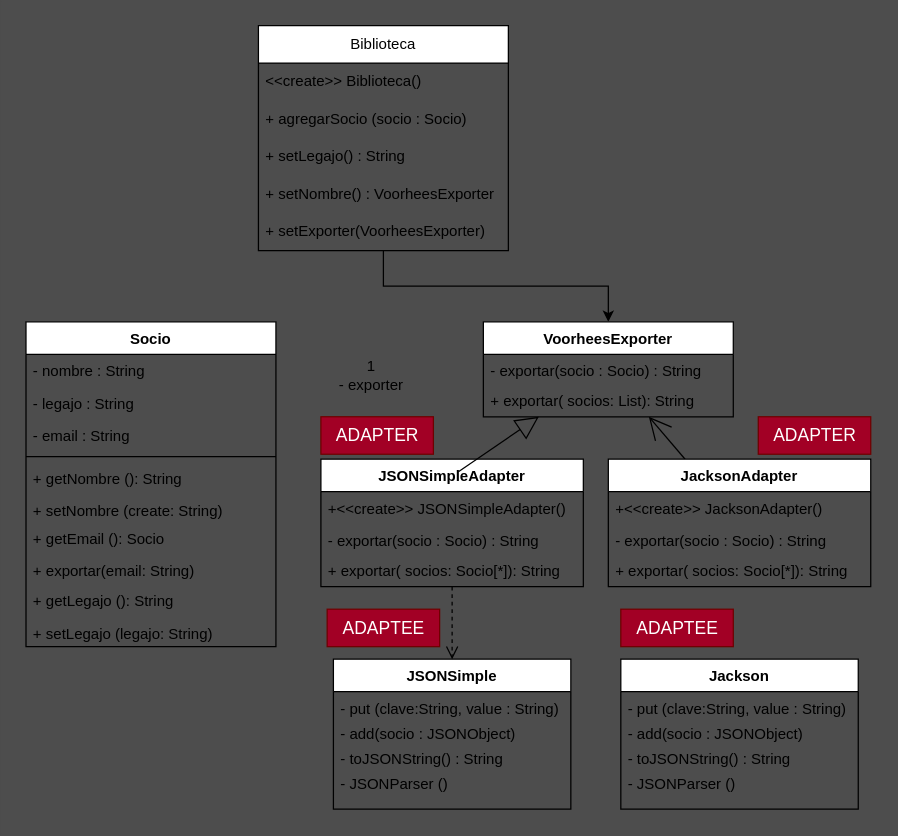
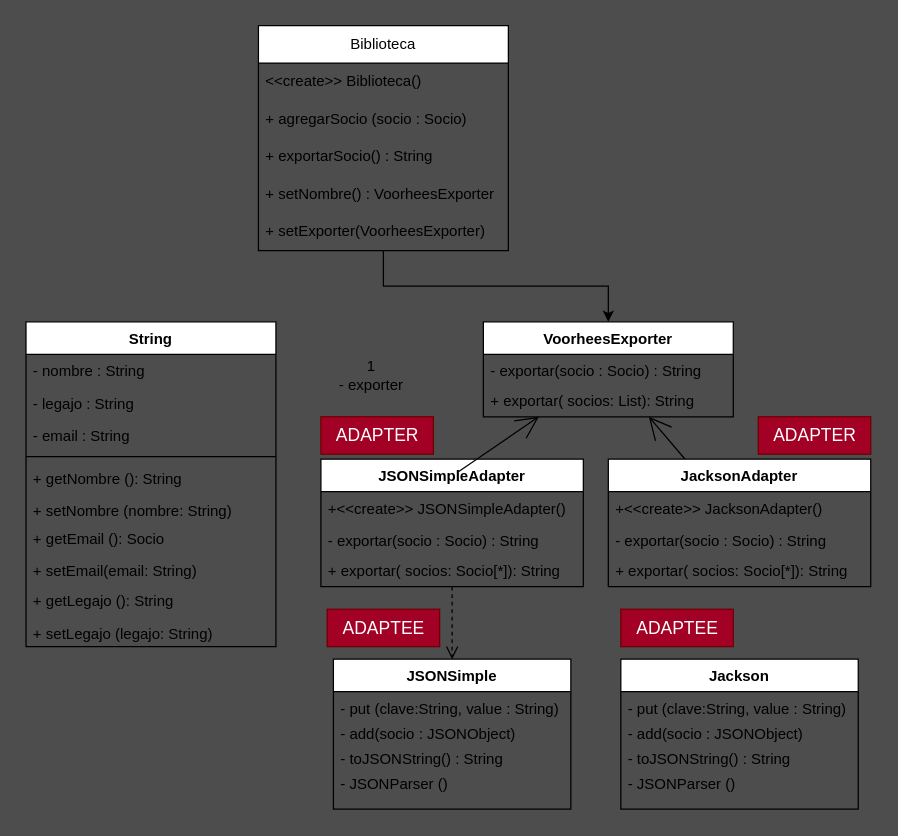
(348, 157) -> (363, 157)
(151, 340) -> (151, 340)
(519, 430) -> (526, 425)
(141, 512) -> (141, 512)
(126, 572) -> (123, 572)
